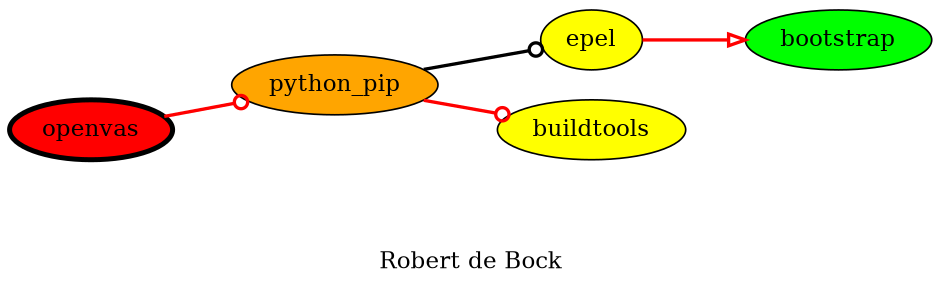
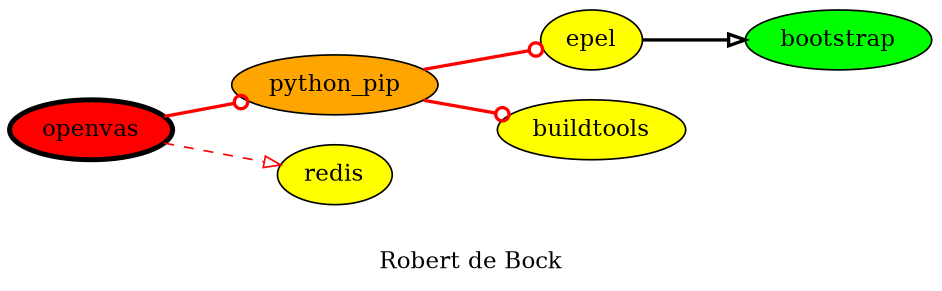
(685, 40) -> (685, 40)
(476, 60) -> (476, 60)
none -> (335, 175)
